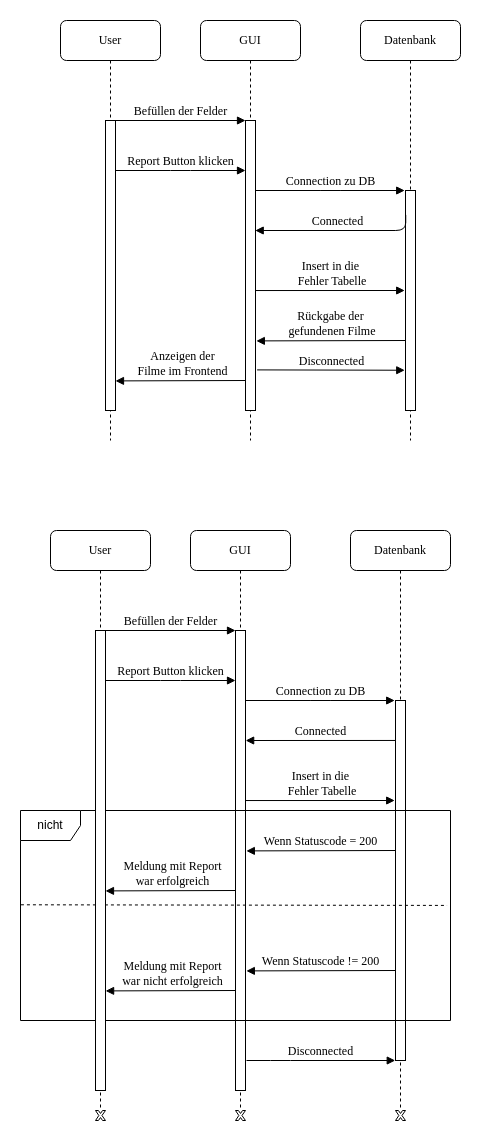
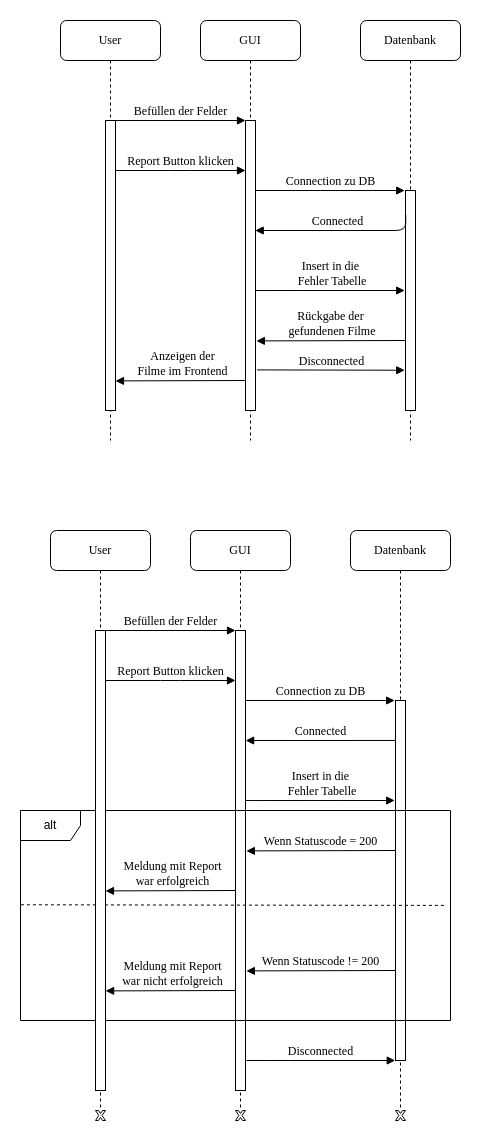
(51, 826) -> (51, 826)
